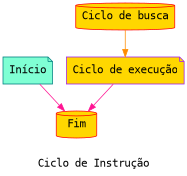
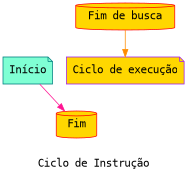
(125, 16) -> (125, 16)
(103, 95) -> none
